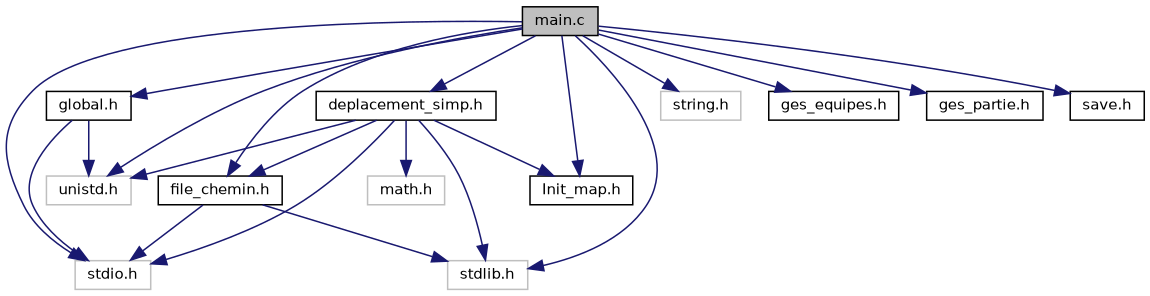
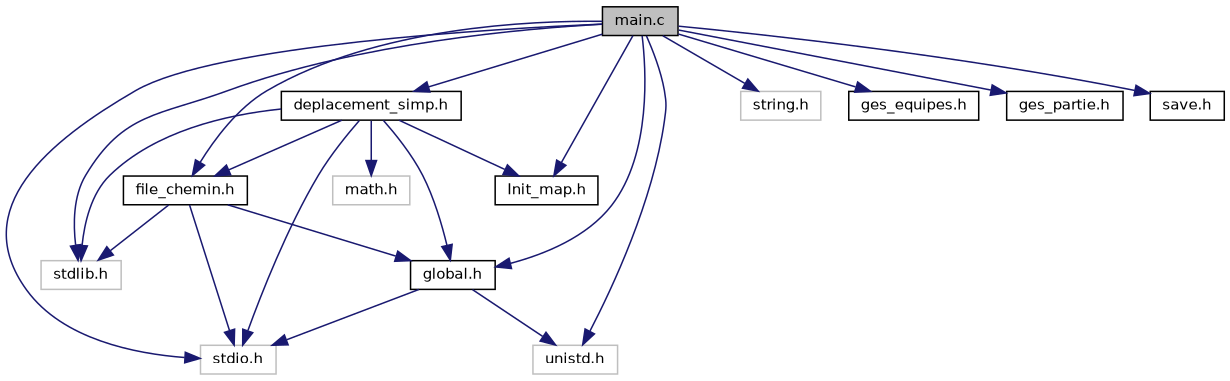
(261, 144) -> (424, 178)
none -> (312, 230)
